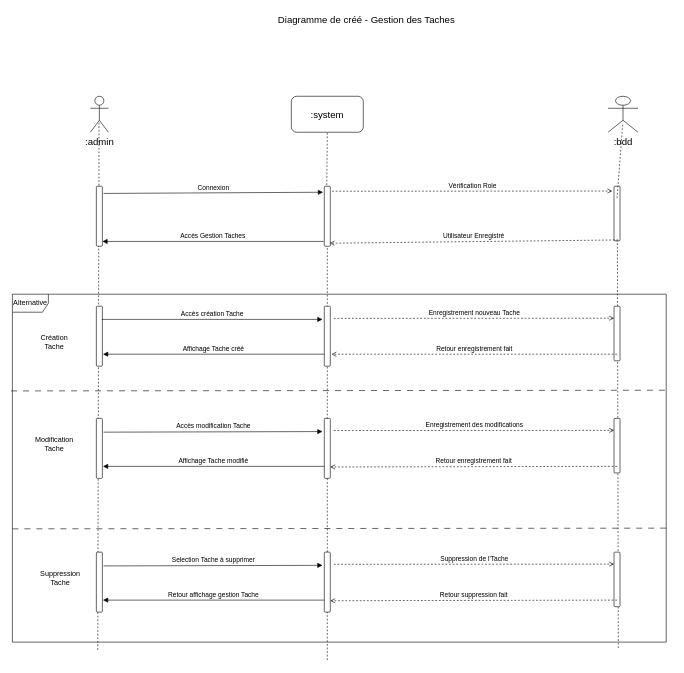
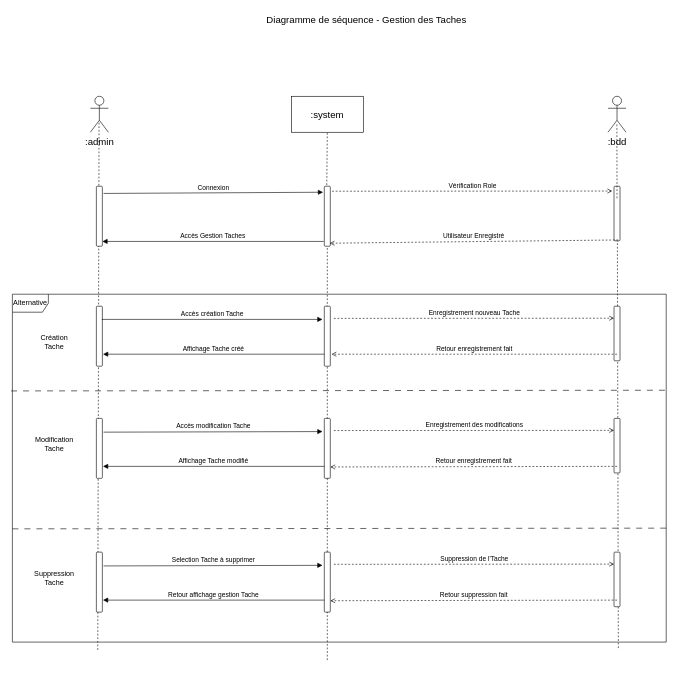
(367, 20) -> (367, 20)
(327, 114) -> (327, 114)
(623, 114) -> (617, 114)
(60, 578) -> (54, 578)
